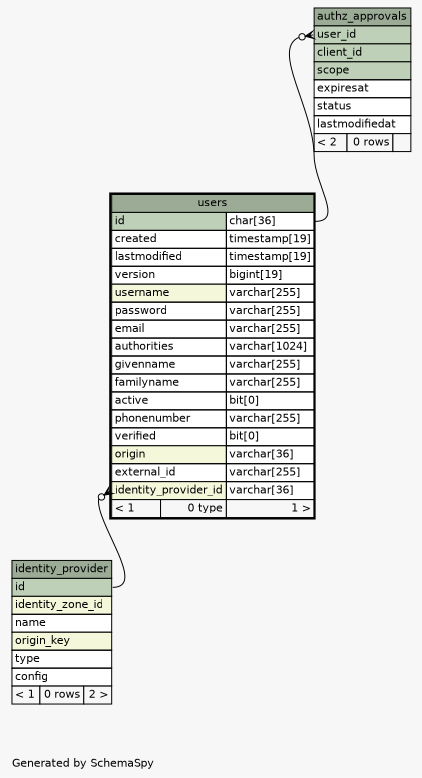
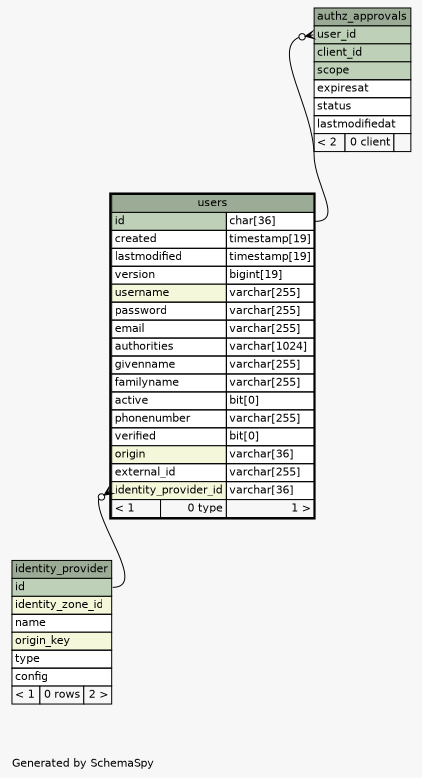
(371, 142) -> (370, 142)
